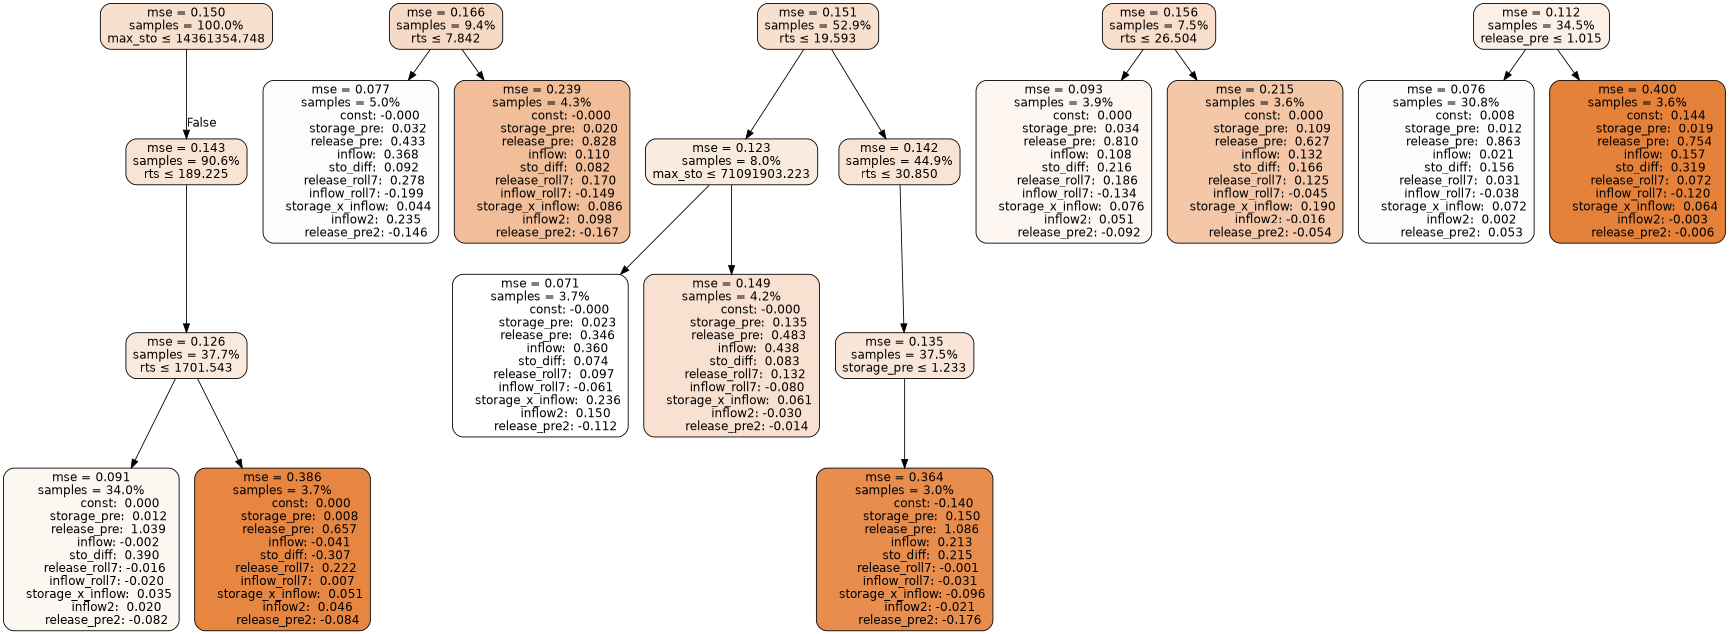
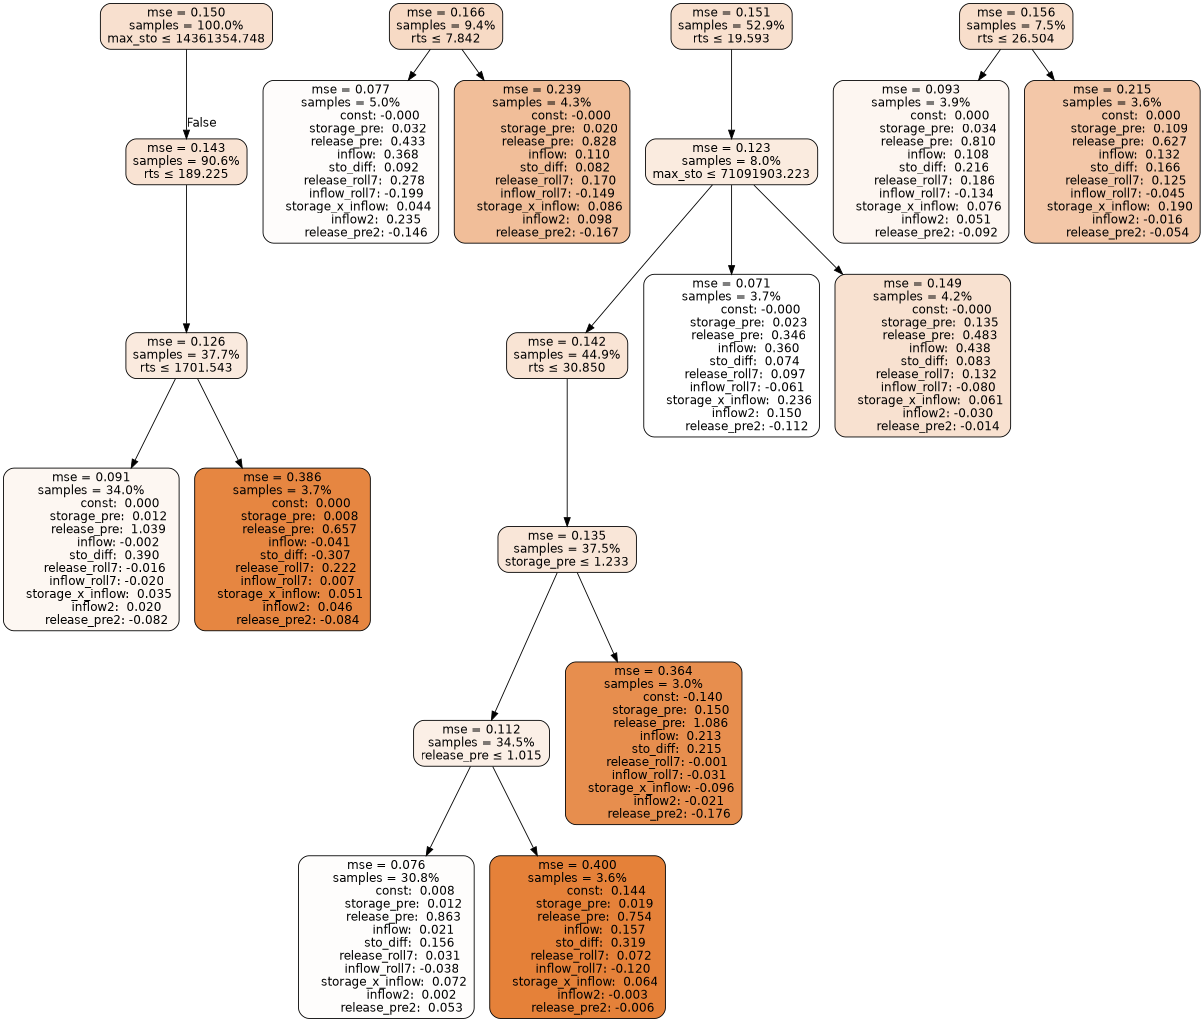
(856, 90) -> (652, 255)
none -> (526, 642)
